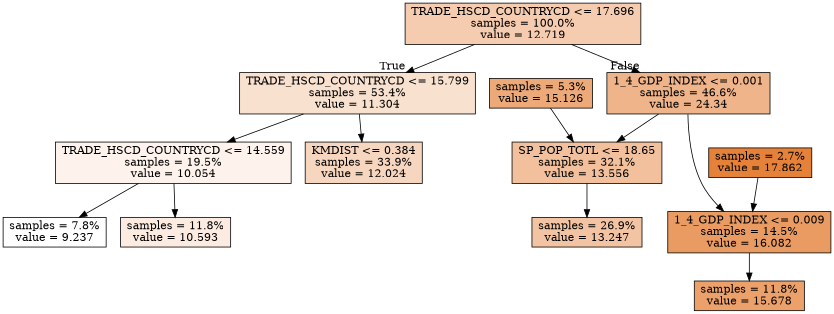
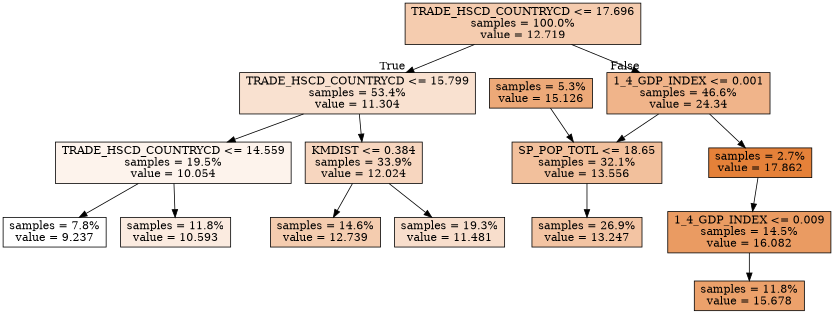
(694, 163) -> (725, 128)
none -> (325, 232)
none -> (450, 232)
